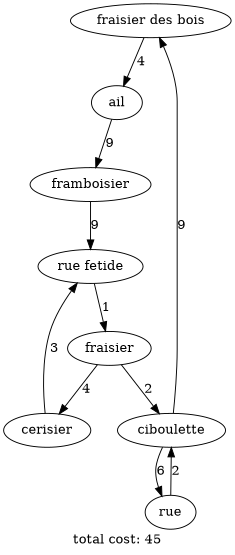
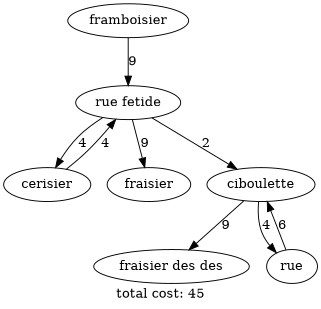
(151, 21) -> (172, 266)
(117, 103) -> none
(107, 307) -> (145, 144)
(55, 348) -> (106, 144)
(137, 385) -> (190, 141)
(81, 386) -> (79, 136)
(161, 471) -> (267, 226)
(176, 471) -> (283, 226)
